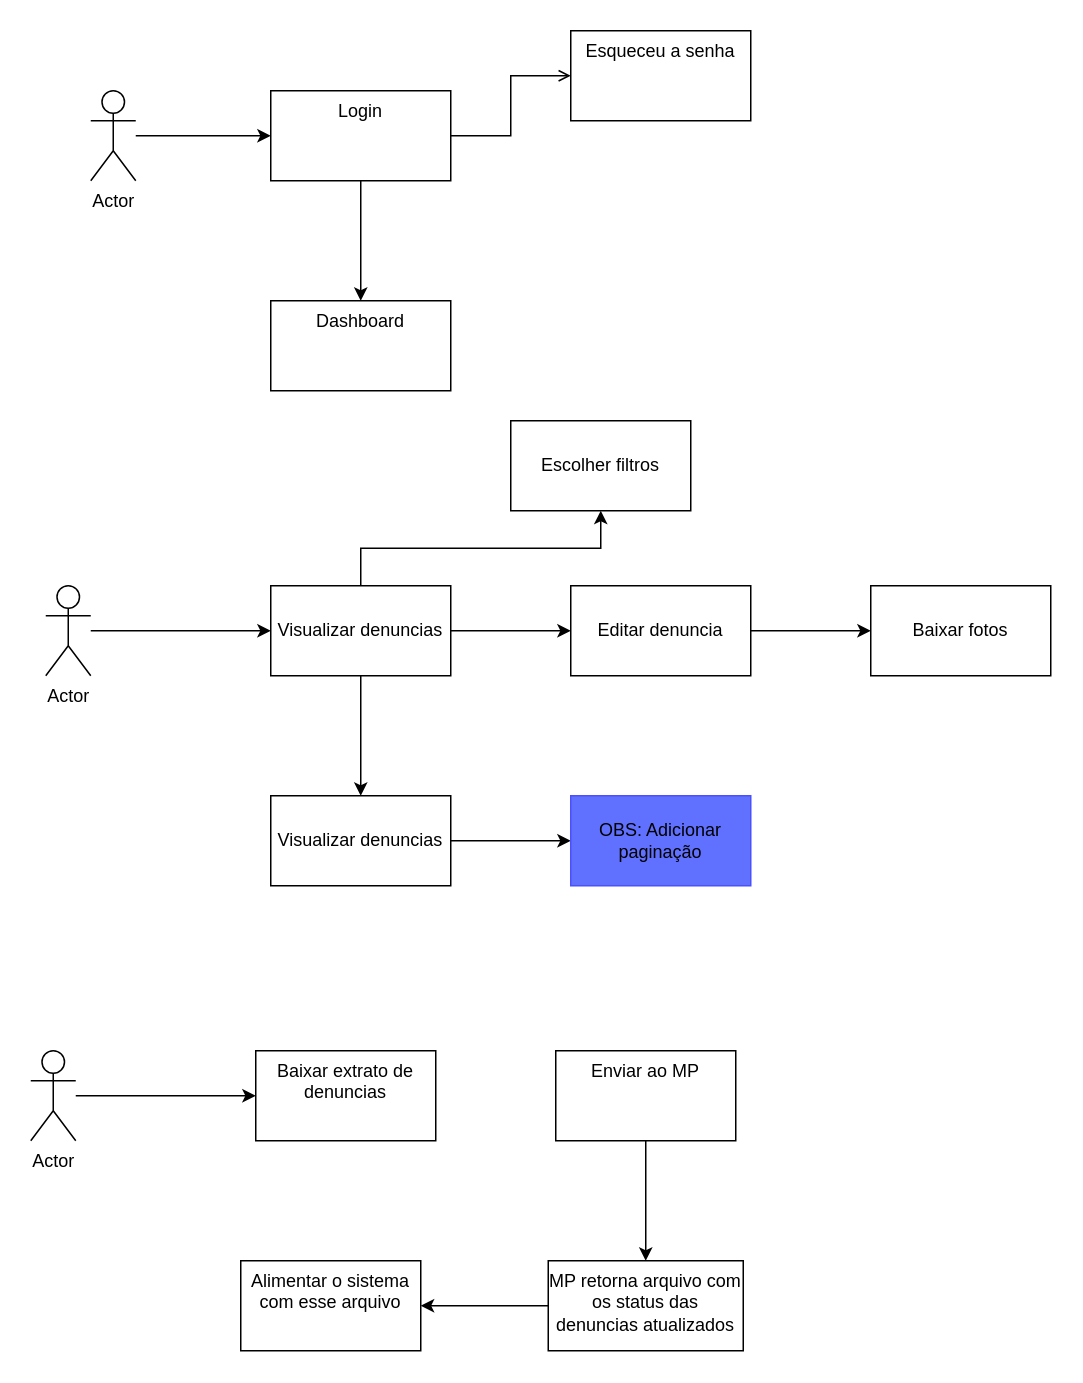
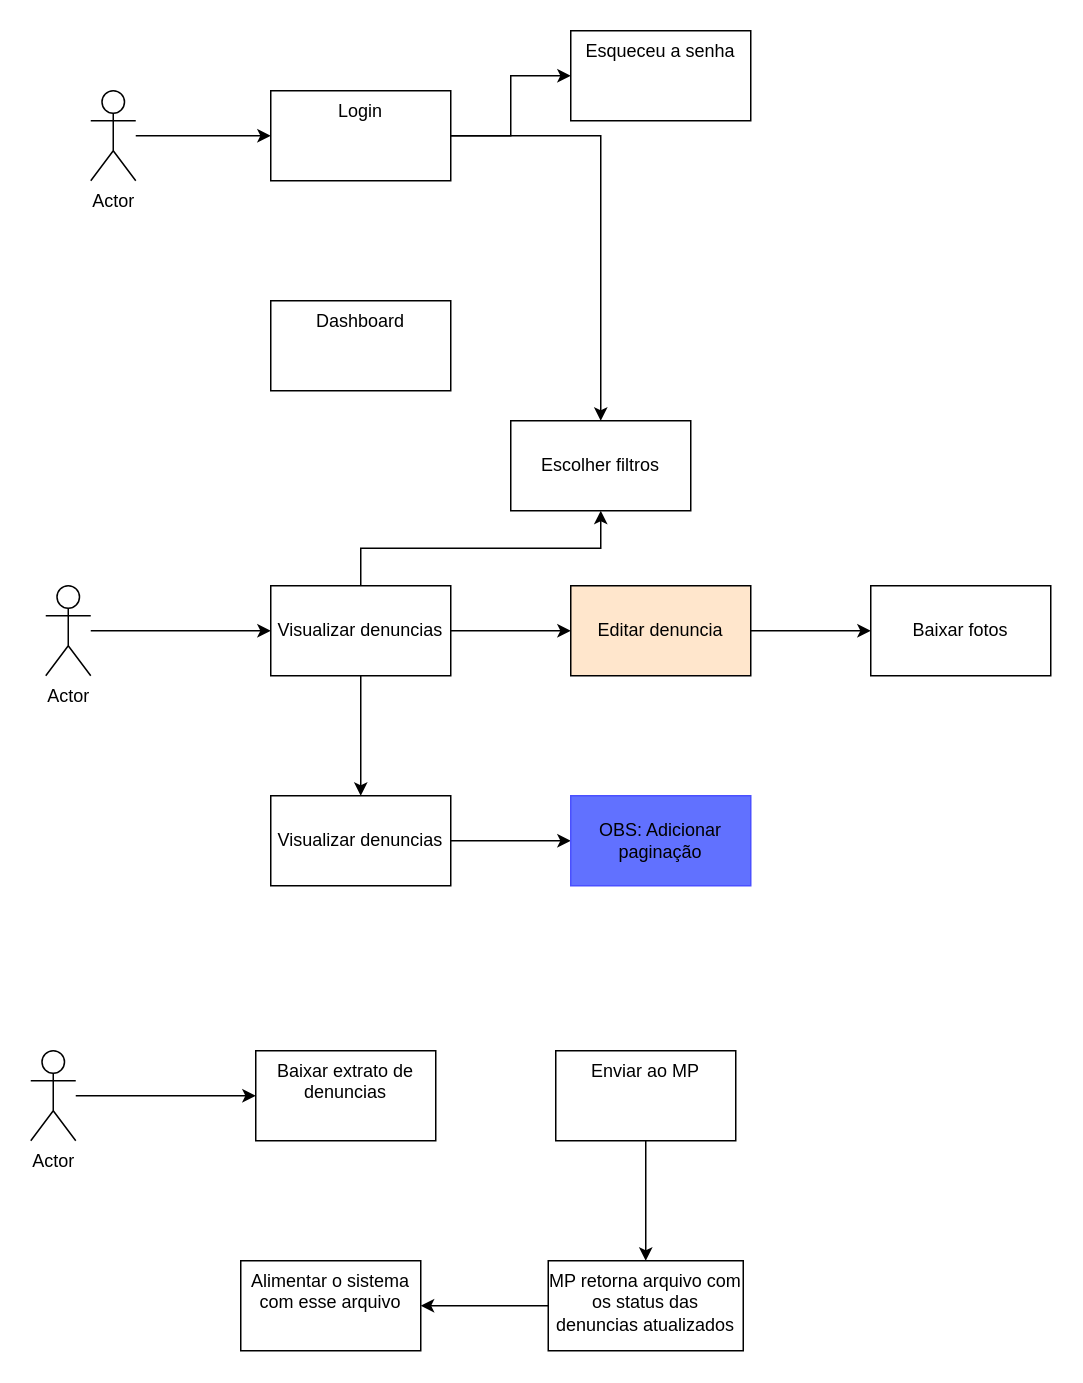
(561, 76) -> (559, 76)
(361, 236) -> (601, 228)
(661, 631) -> (661, 631)
